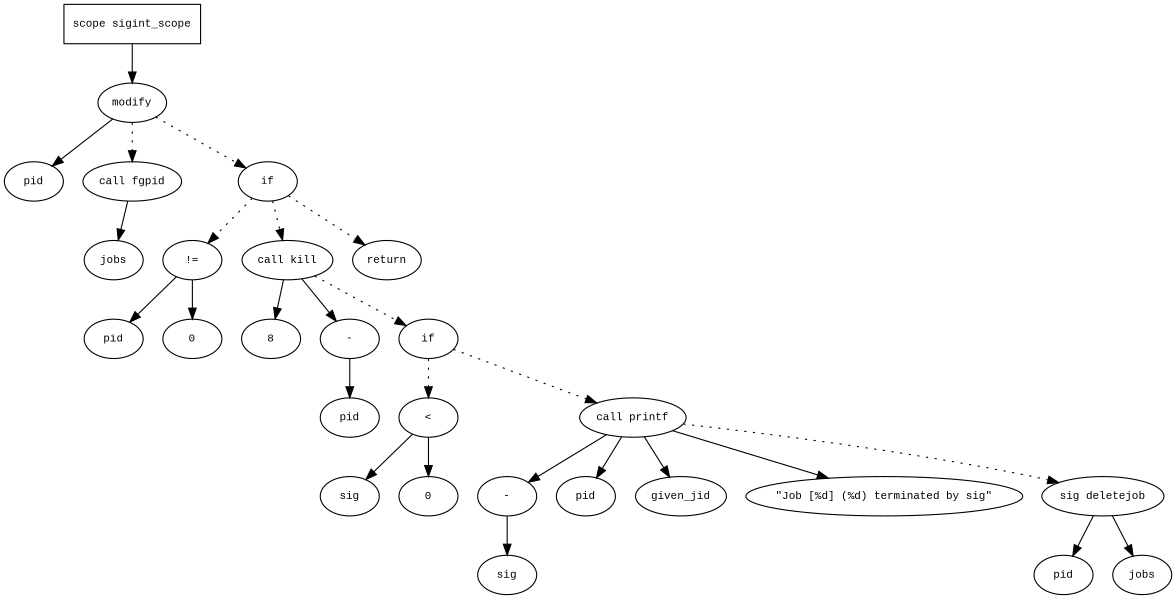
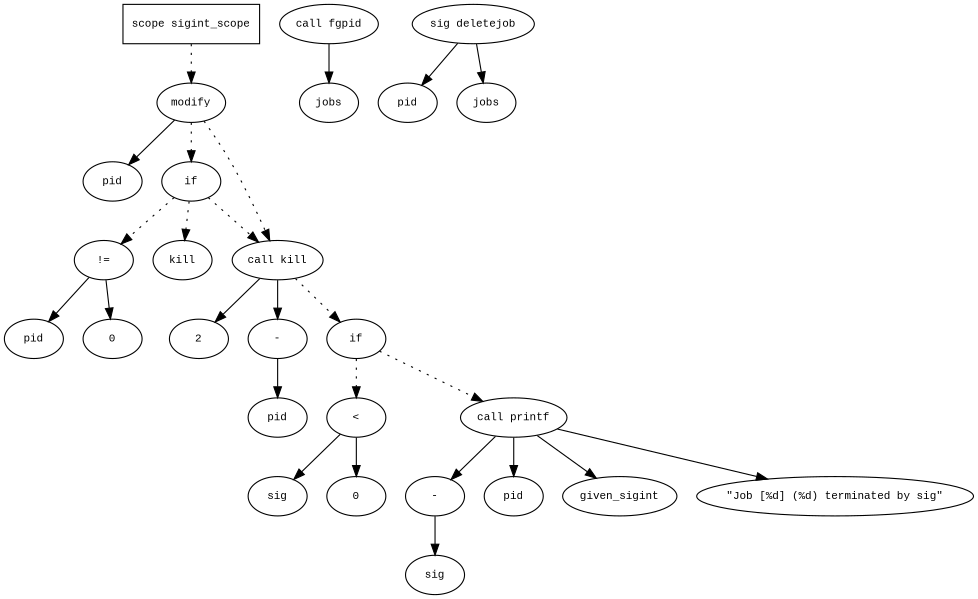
(132, 58) -> (191, 58)
(132, 137) -> (238, 174)
(387, 260) -> (183, 260)
(271, 339) -> (199, 339)
(866, 448) -> none
(681, 496) -> (620, 496)
